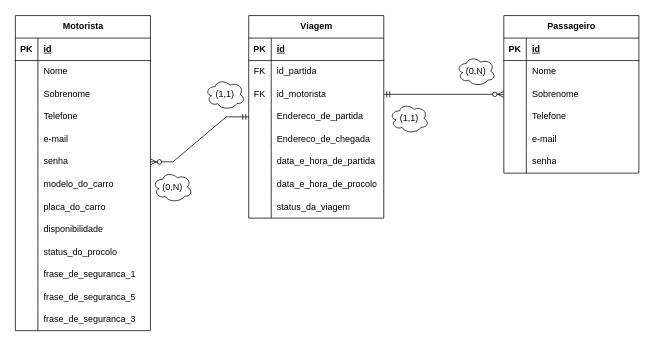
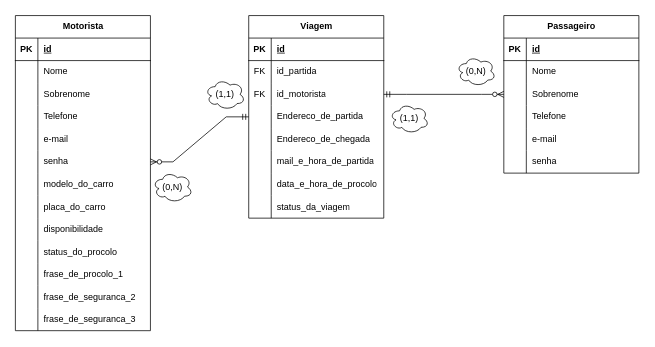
(330, 162) -> (329, 162)
(94, 274) -> (88, 274)
(94, 297) -> (94, 297)
